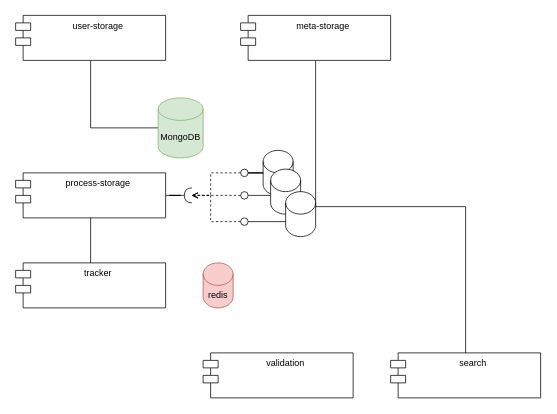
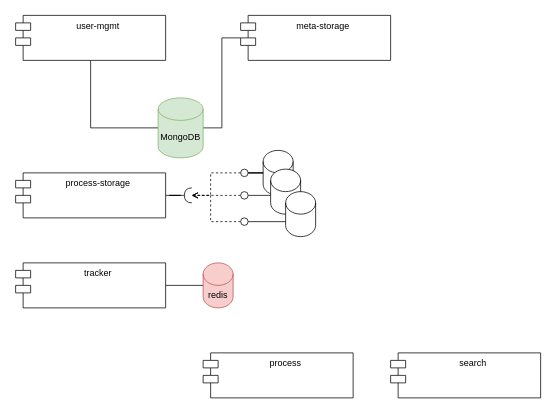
(98, 26) -> (98, 26)
(390, 207) -> (222, 83)
(90, 241) -> (184, 285)
(285, 363) -> (285, 363)
